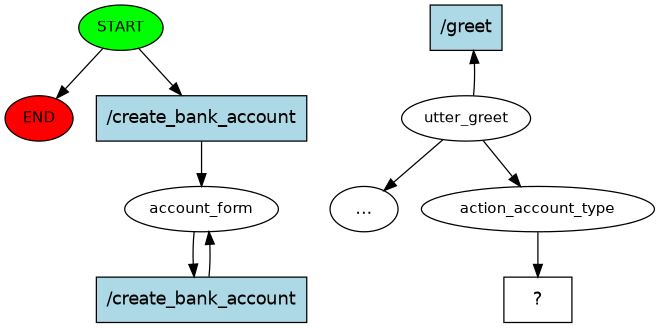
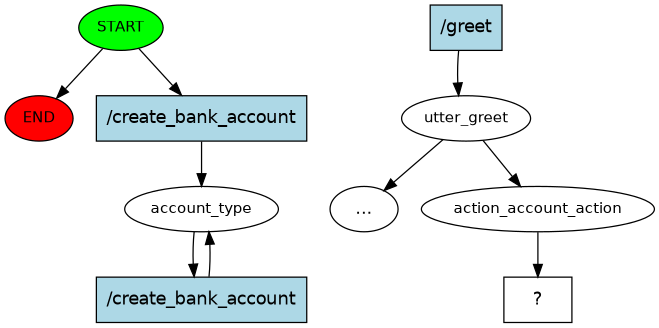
(475, 80) -> (458, 67)
(202, 209) -> (202, 209)
(538, 209) -> (538, 209)
